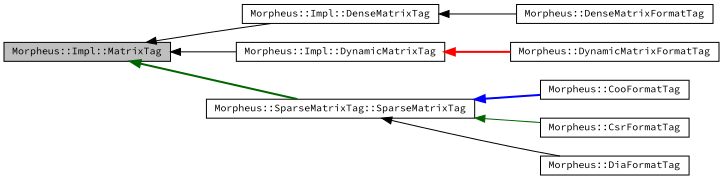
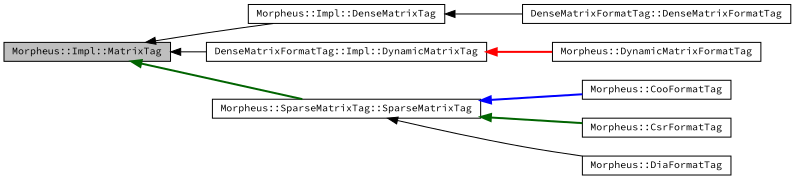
(615, 14) -> (657, 14)
(341, 52) -> (347, 52)
(513, 121) -> (537, 120)
